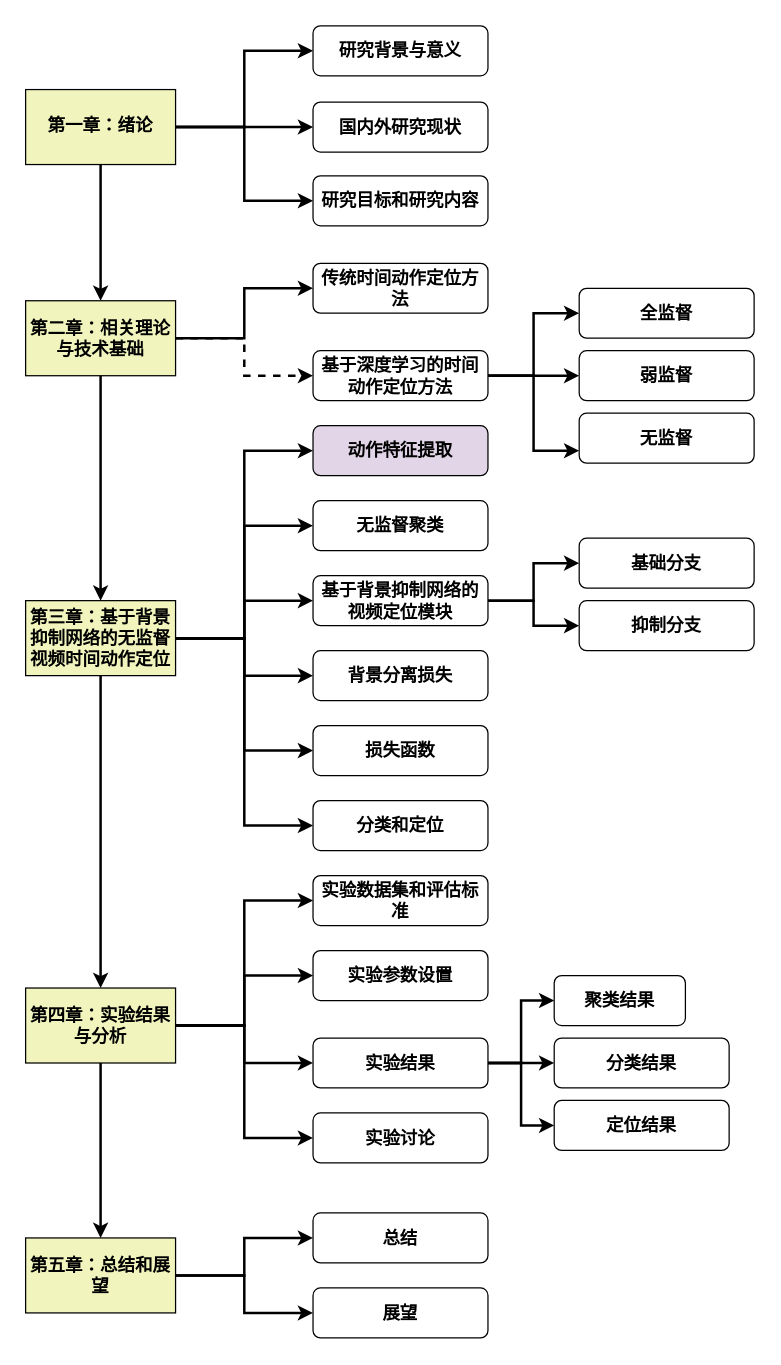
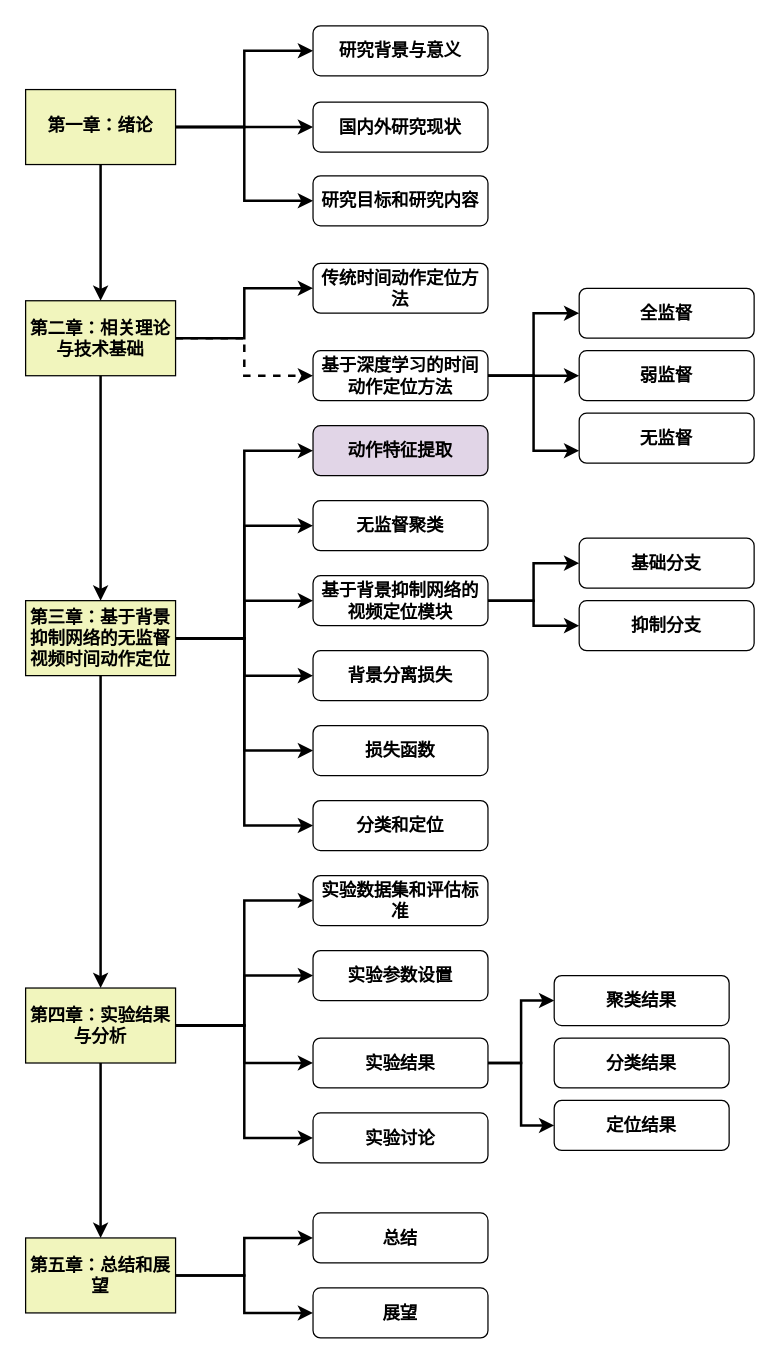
(620, 1001) -> (642, 1001)
(534, 1063) -> none
